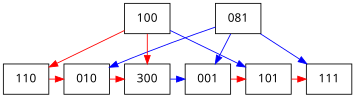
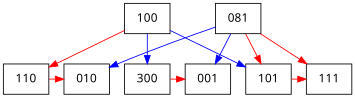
(147, 45) -> (147, 45)
(280, 46) -> (280, 46)
(113, 79) -> none
(173, 79) -> (173, 79)
(234, 79) -> (251, 45)
